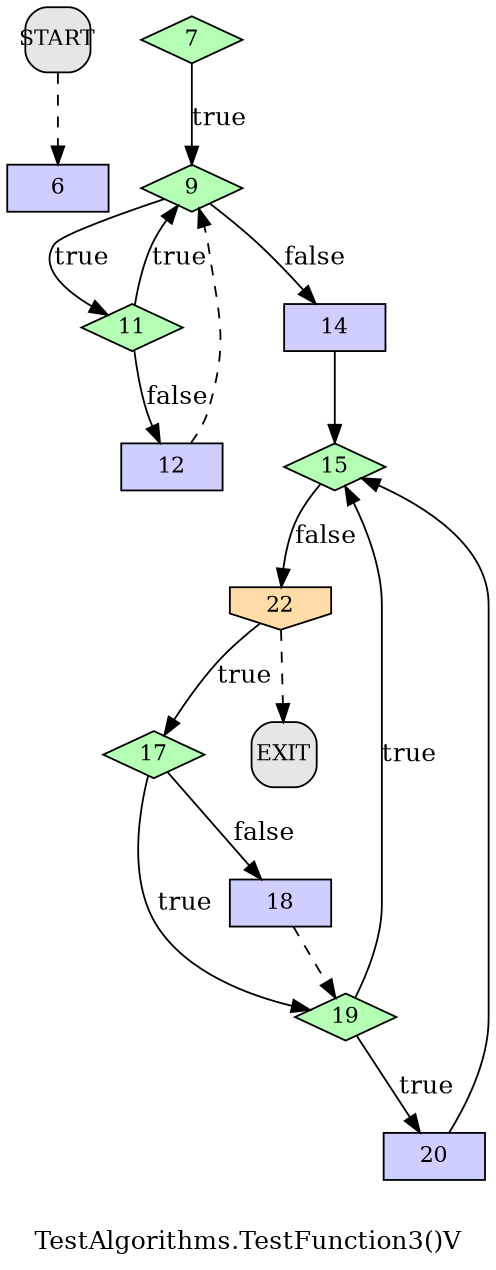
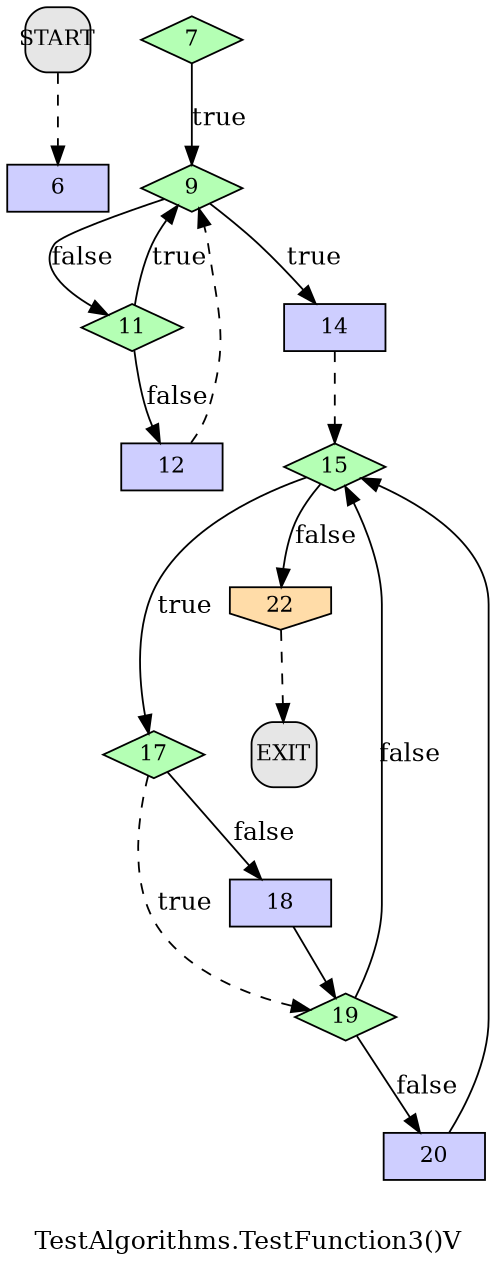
(82, 258) -> (82, 258)
(315, 258) -> (315, 258)
(335, 388) -> (335, 388)
(213, 668) -> (172, 562)
(410, 755) -> (410, 755)
(159, 928) -> (159, 928)
(310, 954) -> (310, 954)
(427, 1087) -> (427, 1087)
